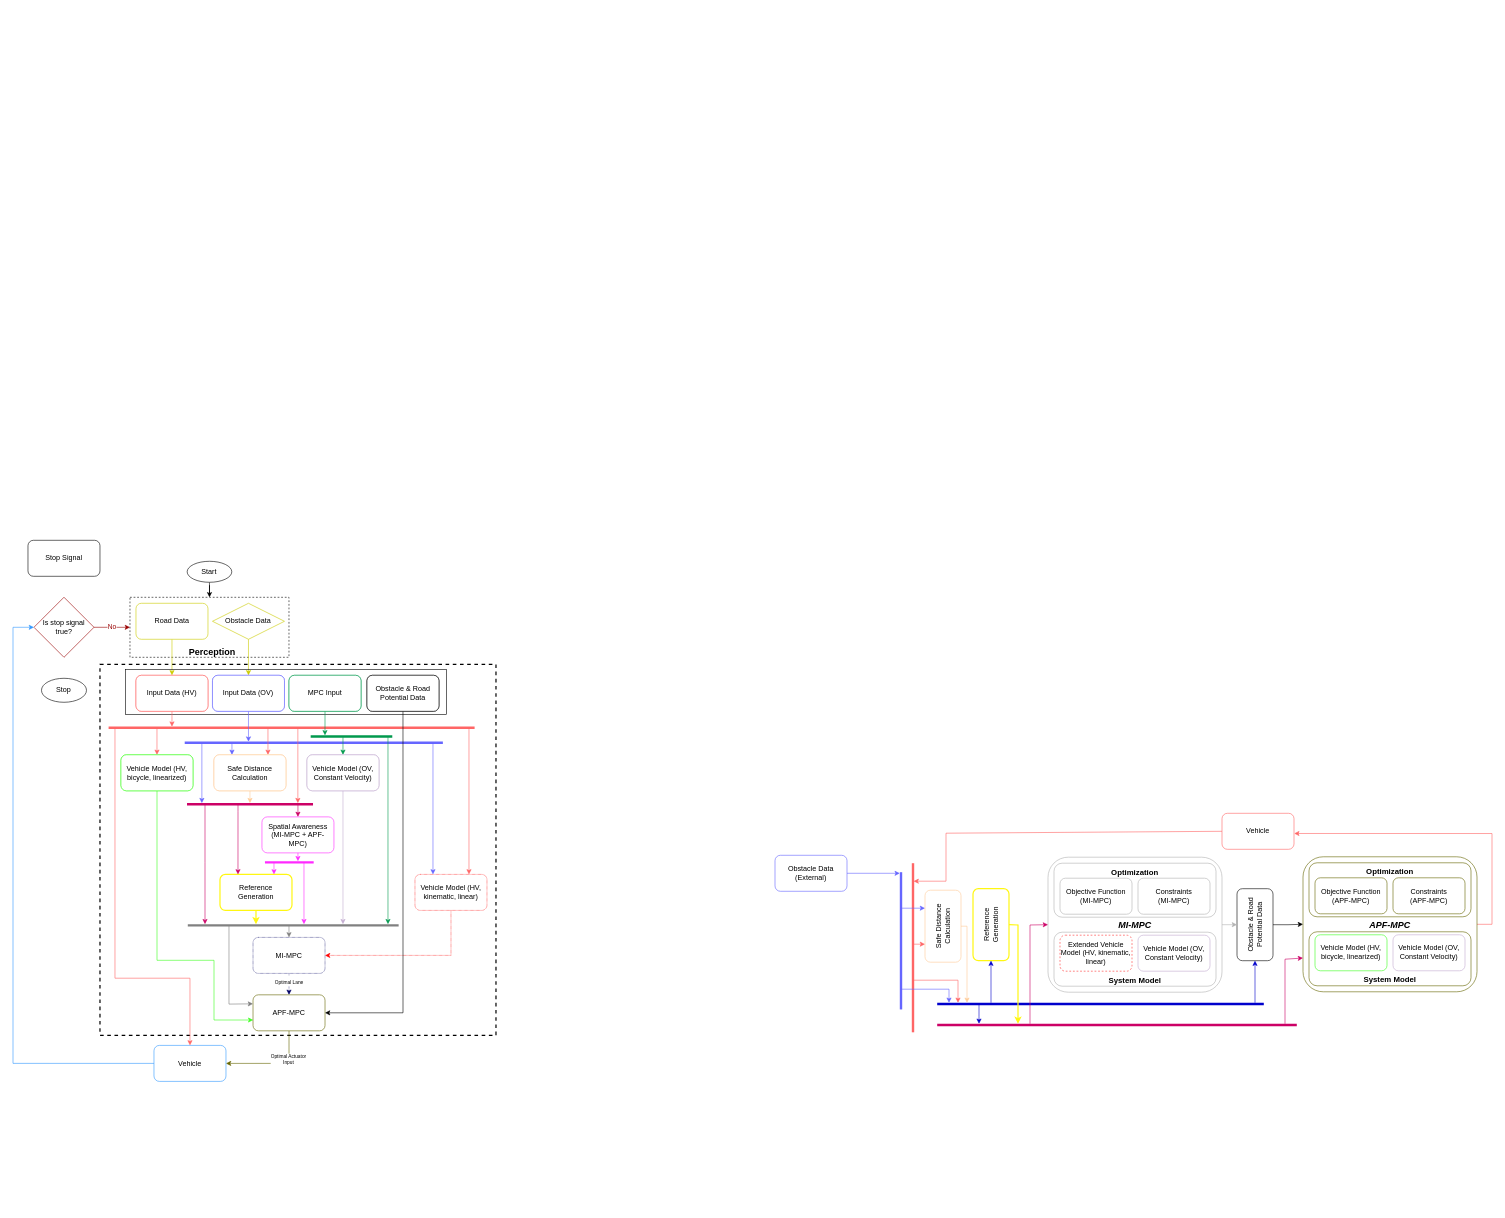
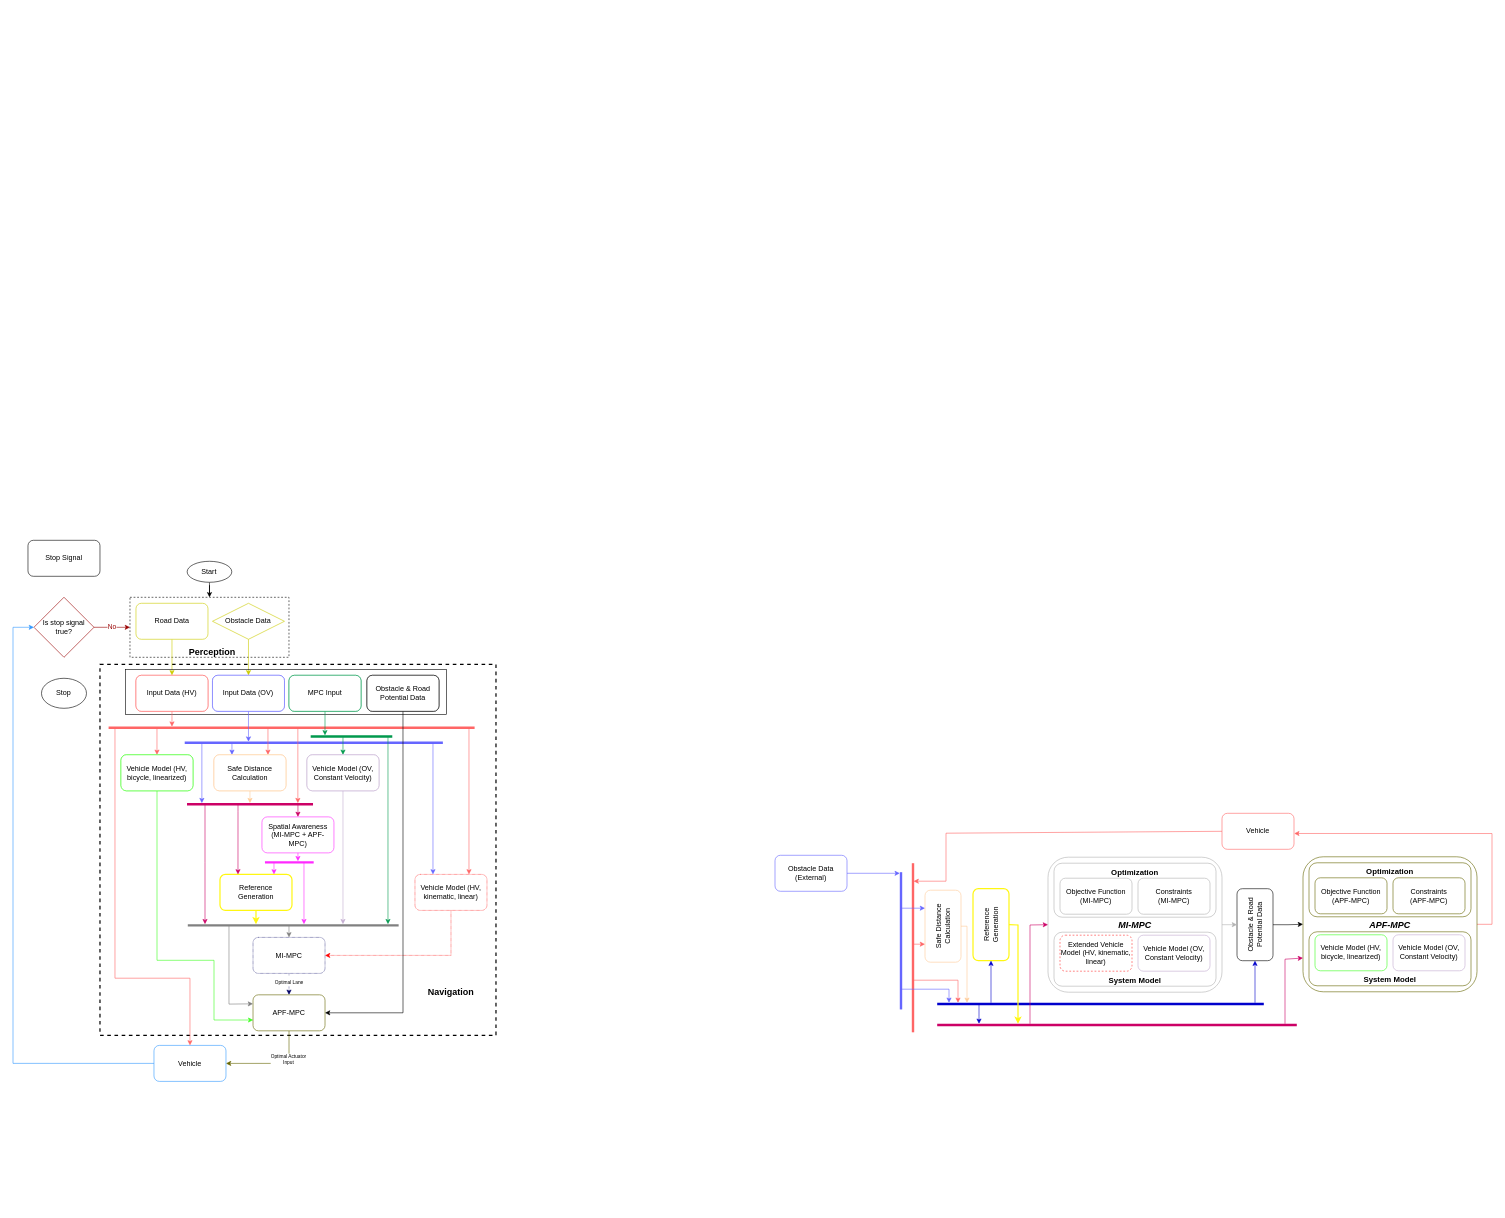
(64, 690) -> (64, 693)
none -> (451, 991)
